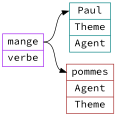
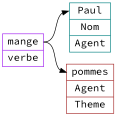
(90, 27) -> (90, 27)
